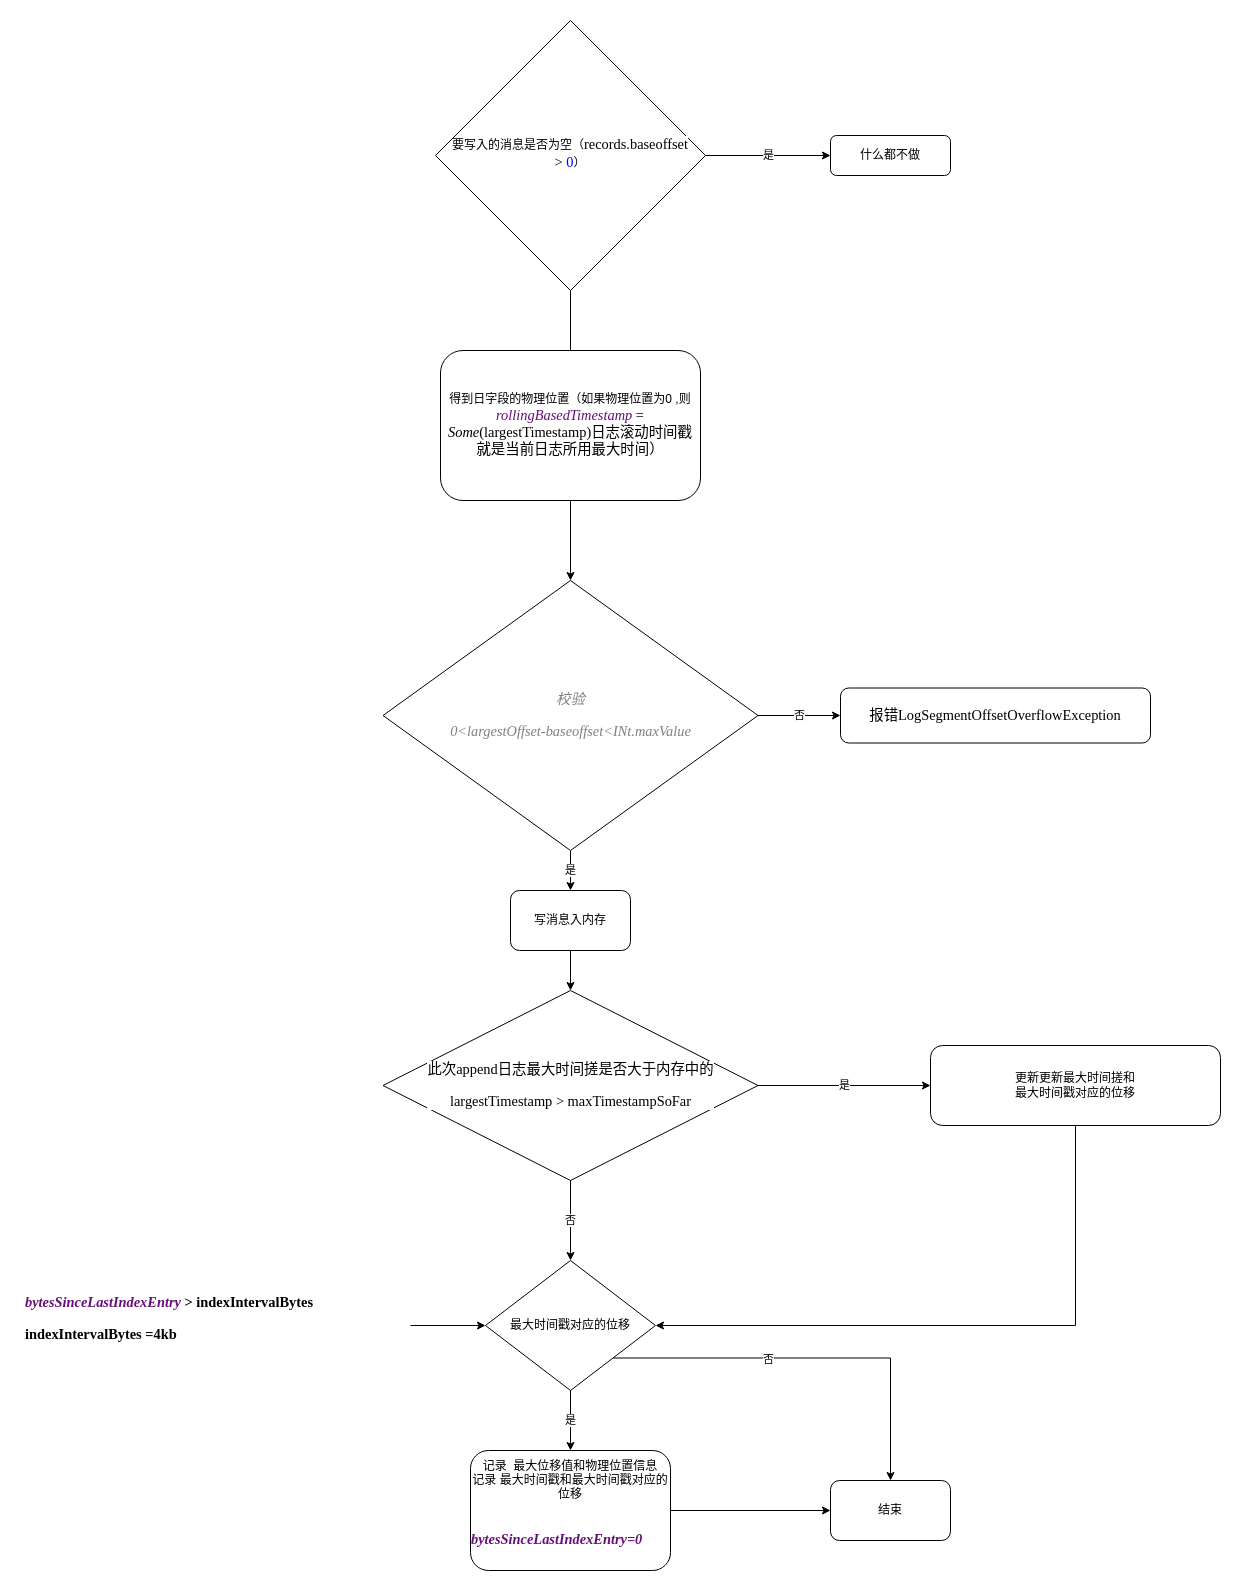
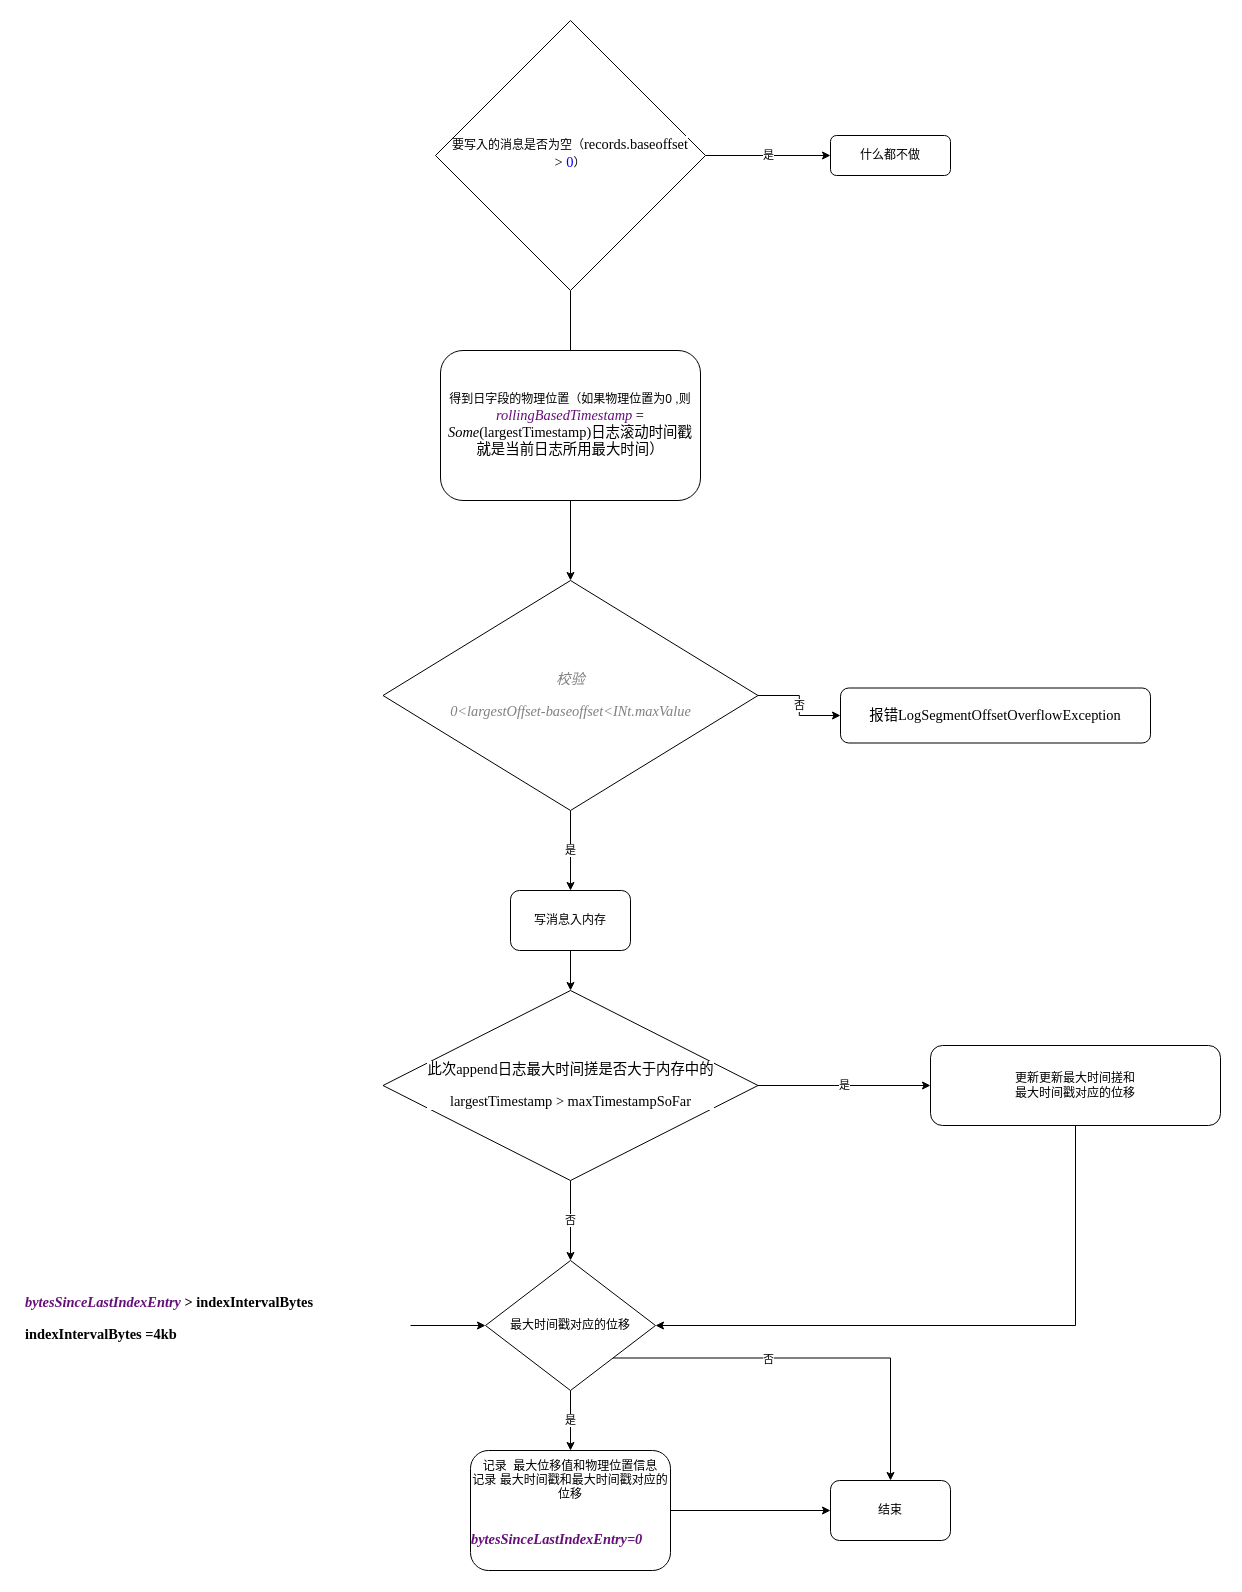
(571, 716) -> (571, 696)
